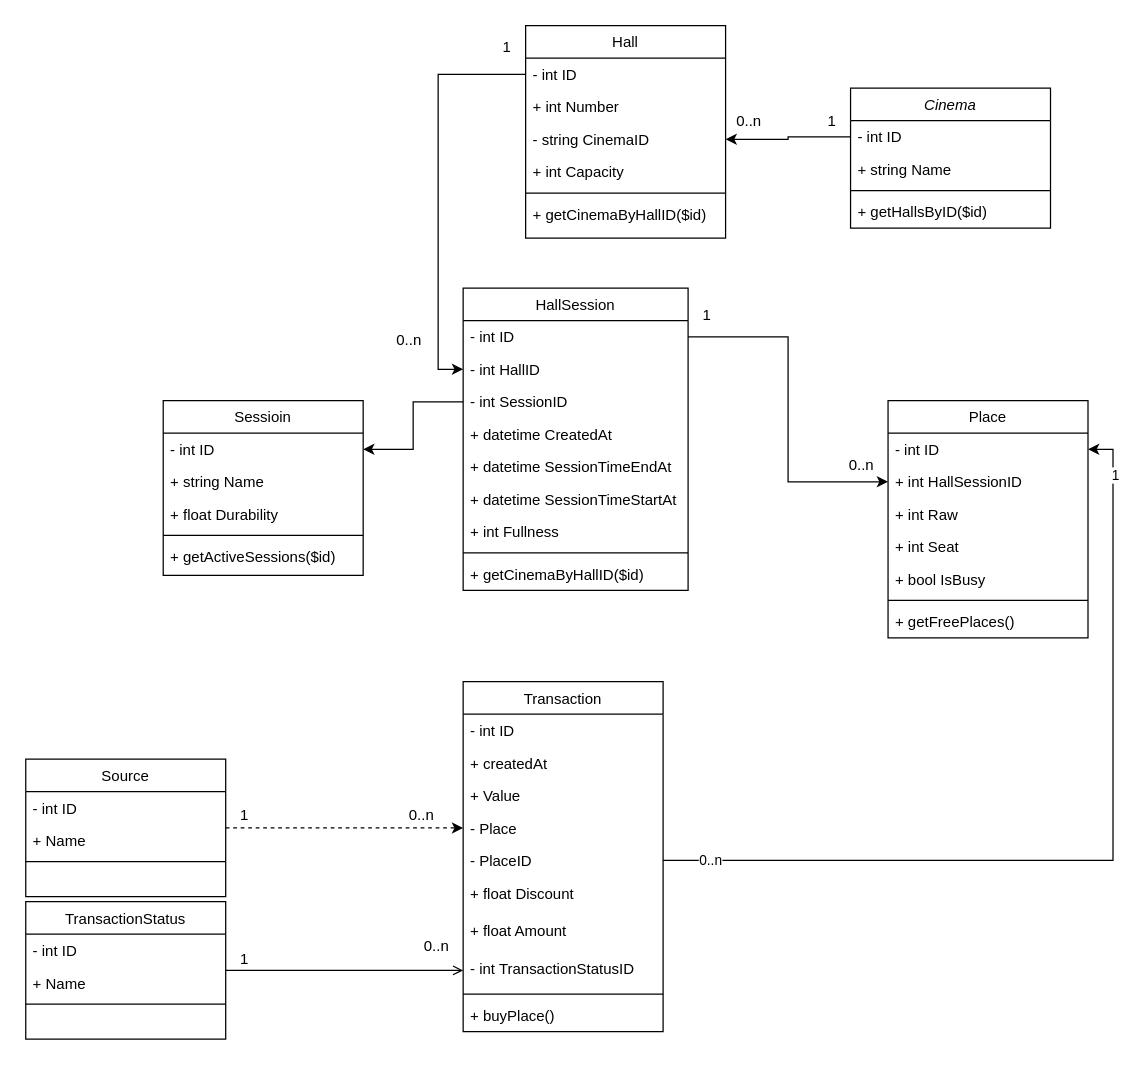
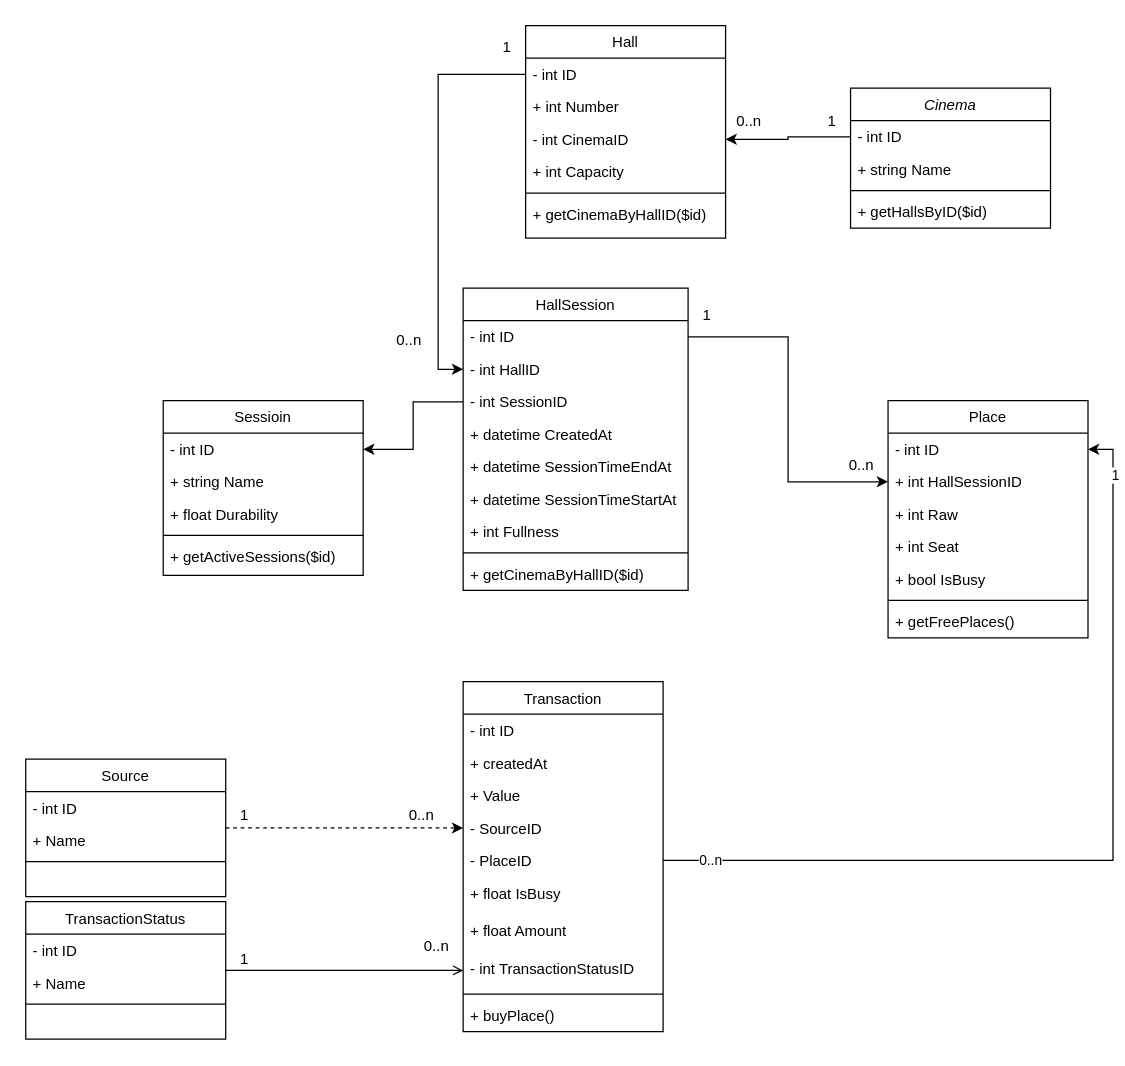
(596, 140) -> (584, 140)
(496, 829) -> (510, 829)
(529, 894) -> (523, 894)
